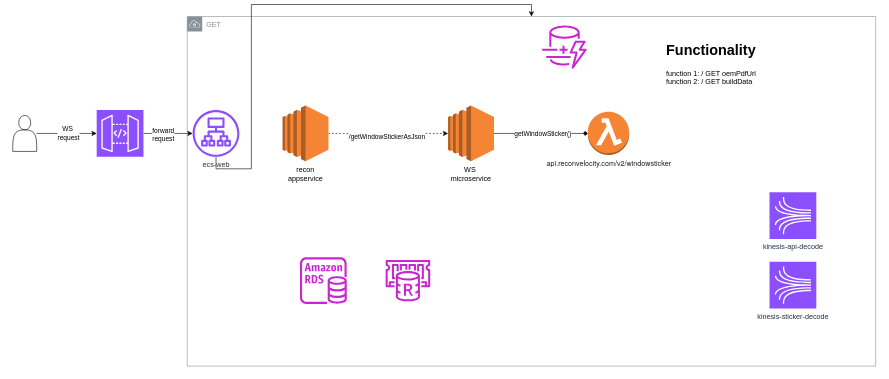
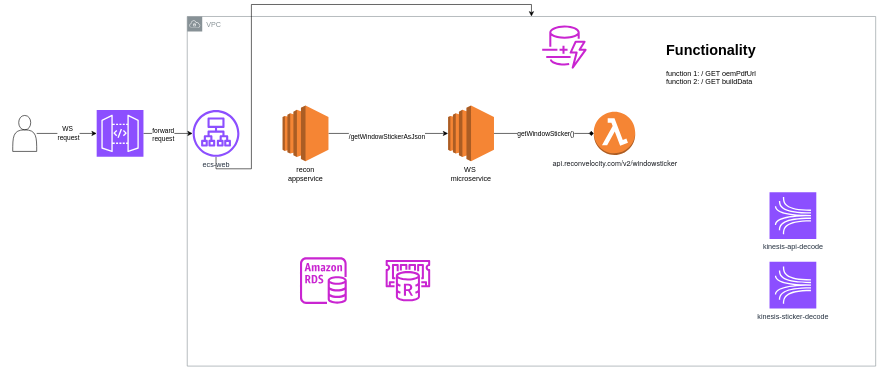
(212, 25) -> (212, 25)
(339, 134) -> (339, 134)
(608, 134) -> (614, 134)
